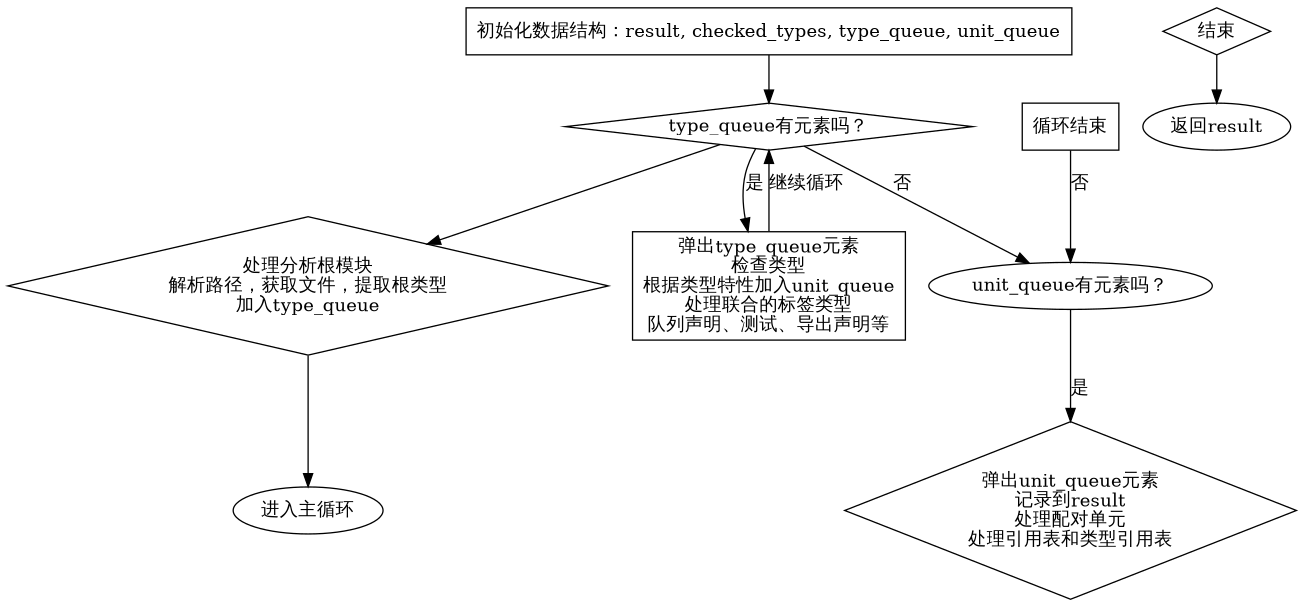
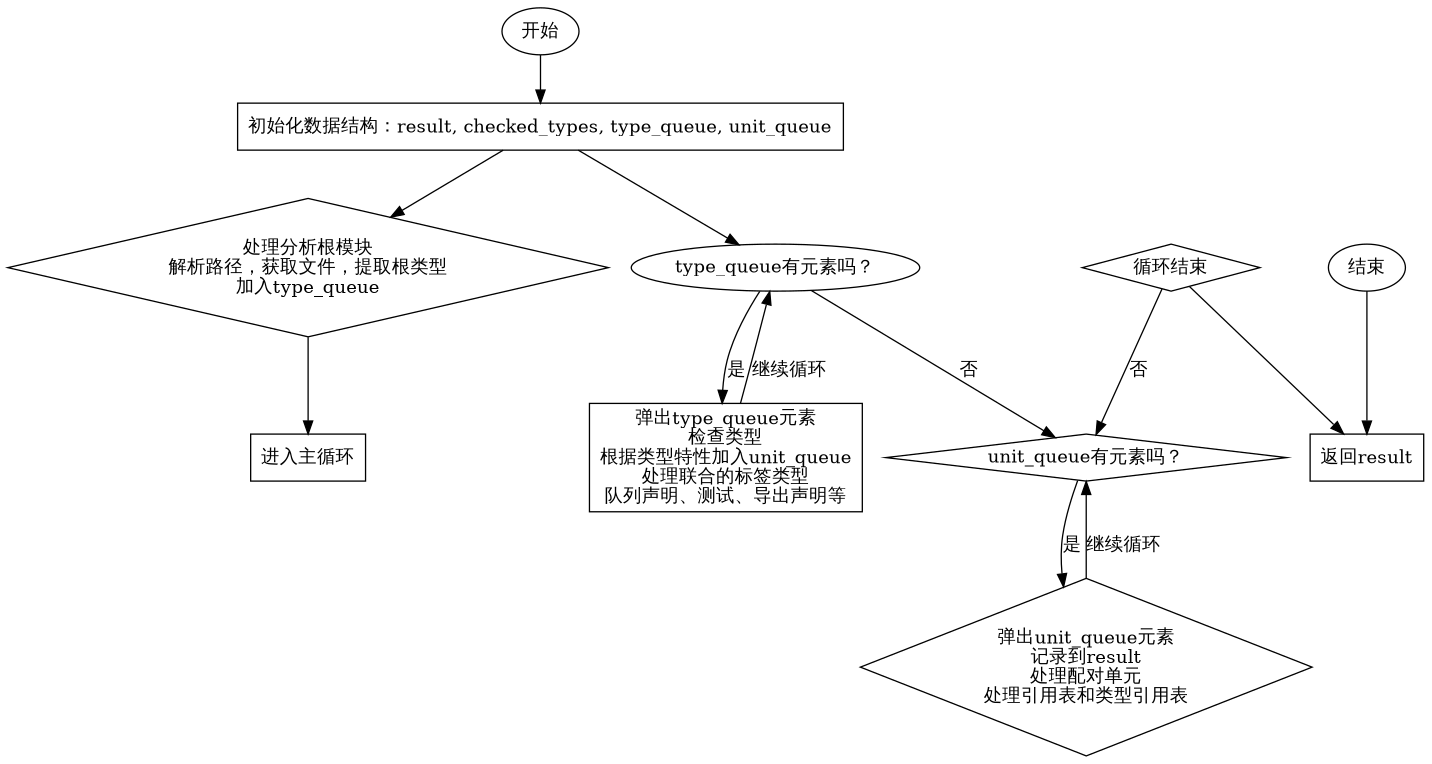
none -> (540, 31)
(1217, 31) -> (1367, 268)
(769, 127) -> (776, 268)
(1071, 127) -> (1171, 268)
(1217, 127) -> (1367, 458)
(580, 192) -> (453, 180)
(1071, 286) -> (1086, 458)
none -> (1262, 356)
(308, 510) -> (308, 458)
none -> (1086, 536)
